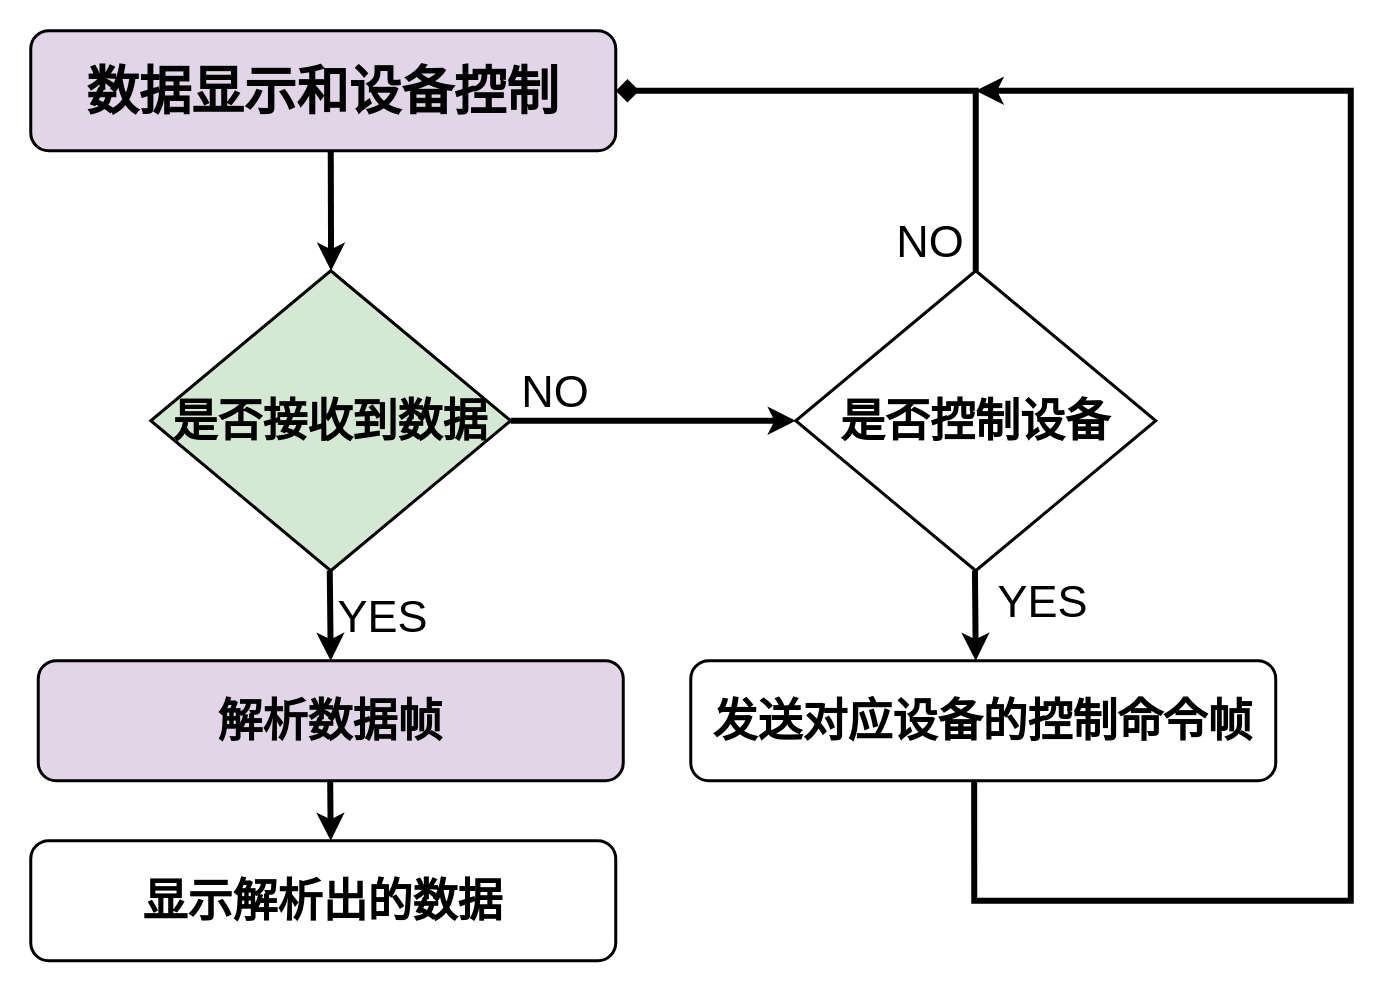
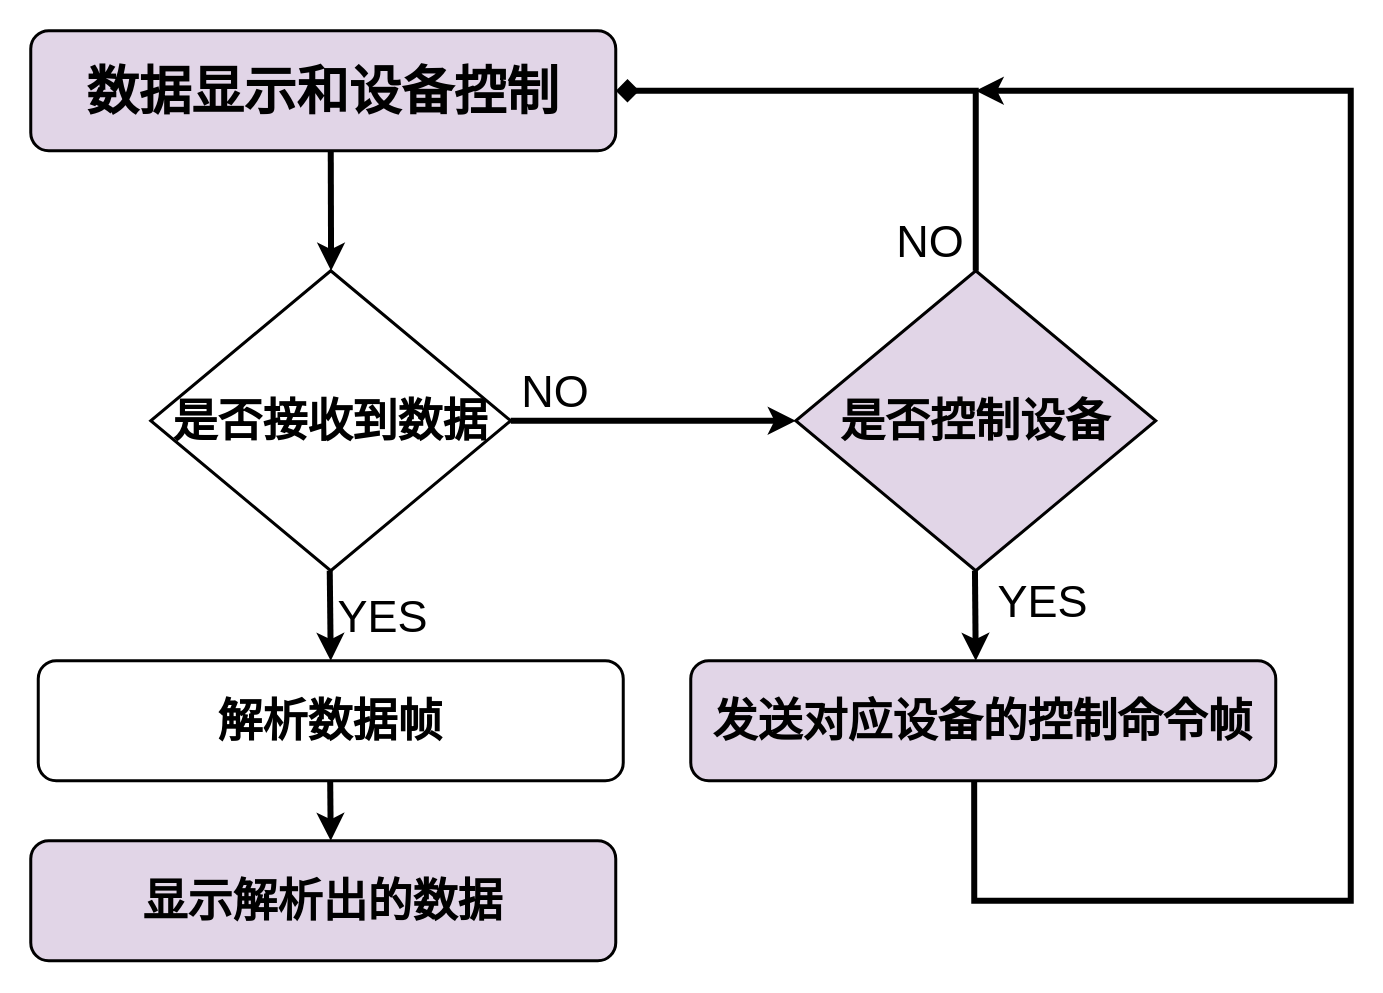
(331, 421) -> (331, 421)
(976, 421) -> (976, 421)
(331, 721) -> (331, 721)
(983, 721) -> (983, 721)
(323, 901) -> (323, 901)
